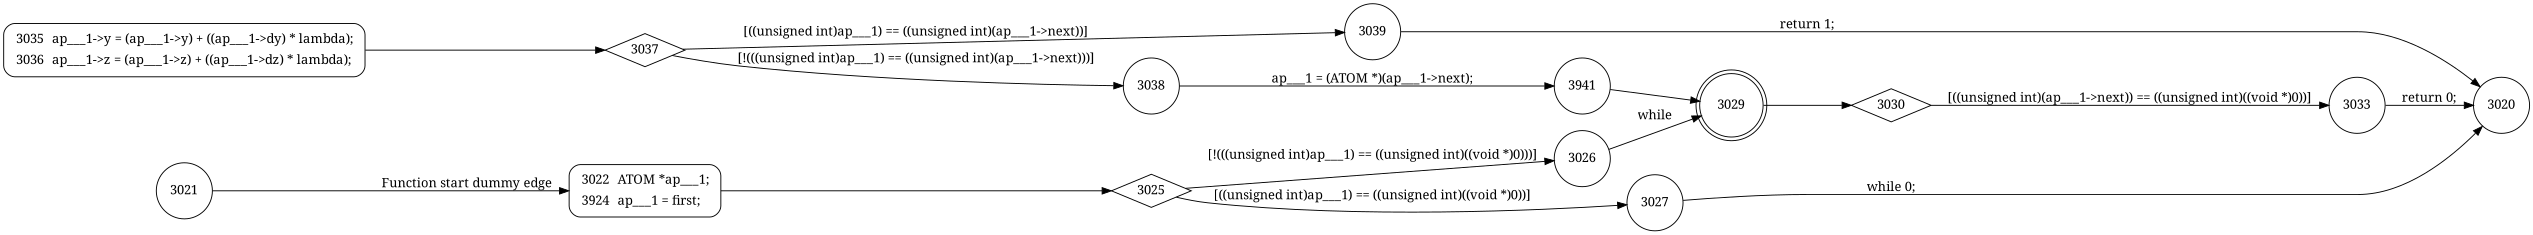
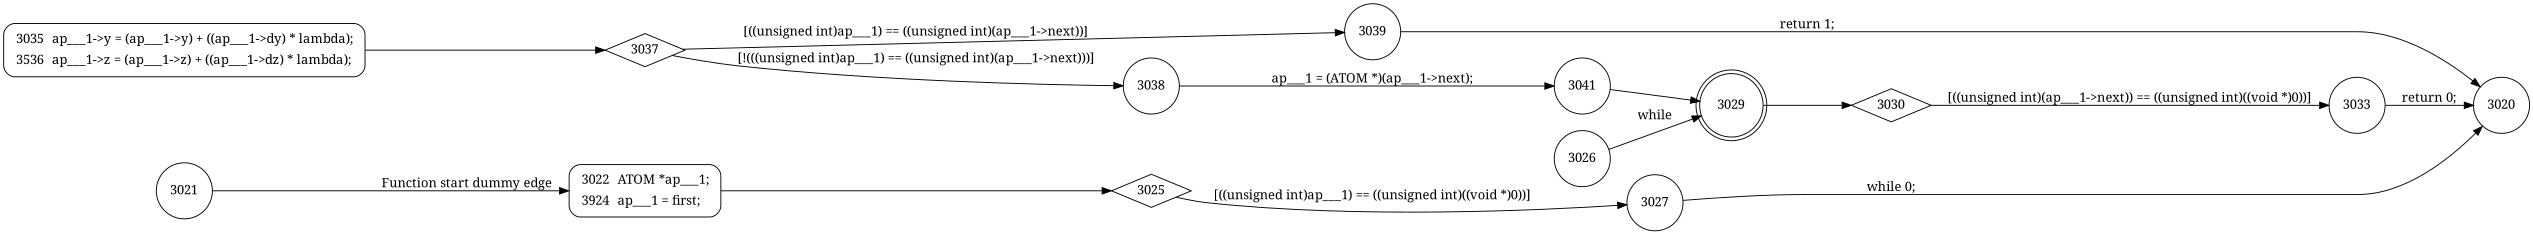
(30, 60) -> (30, 60)
(1582, 86) -> (1582, 86)
(1365, 175) -> none
